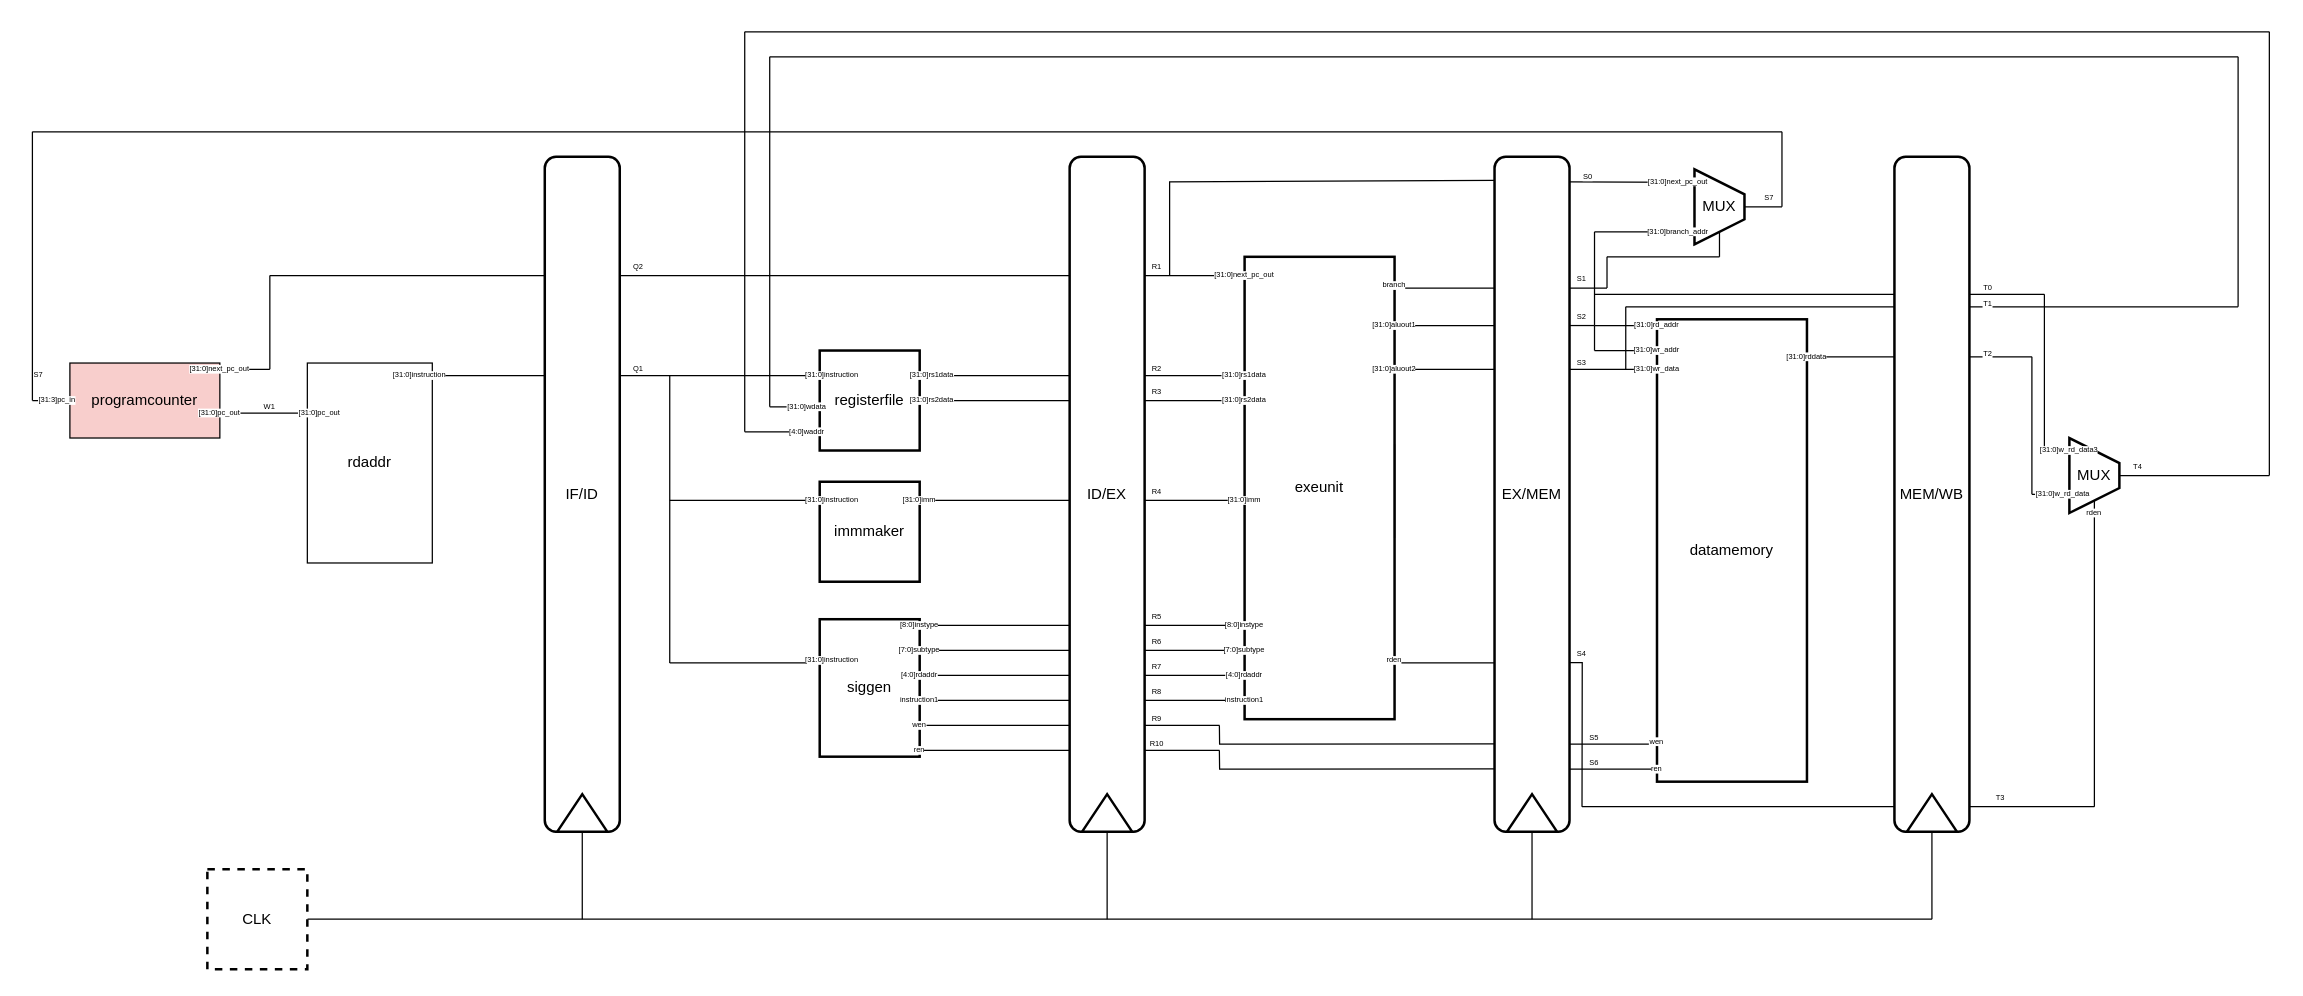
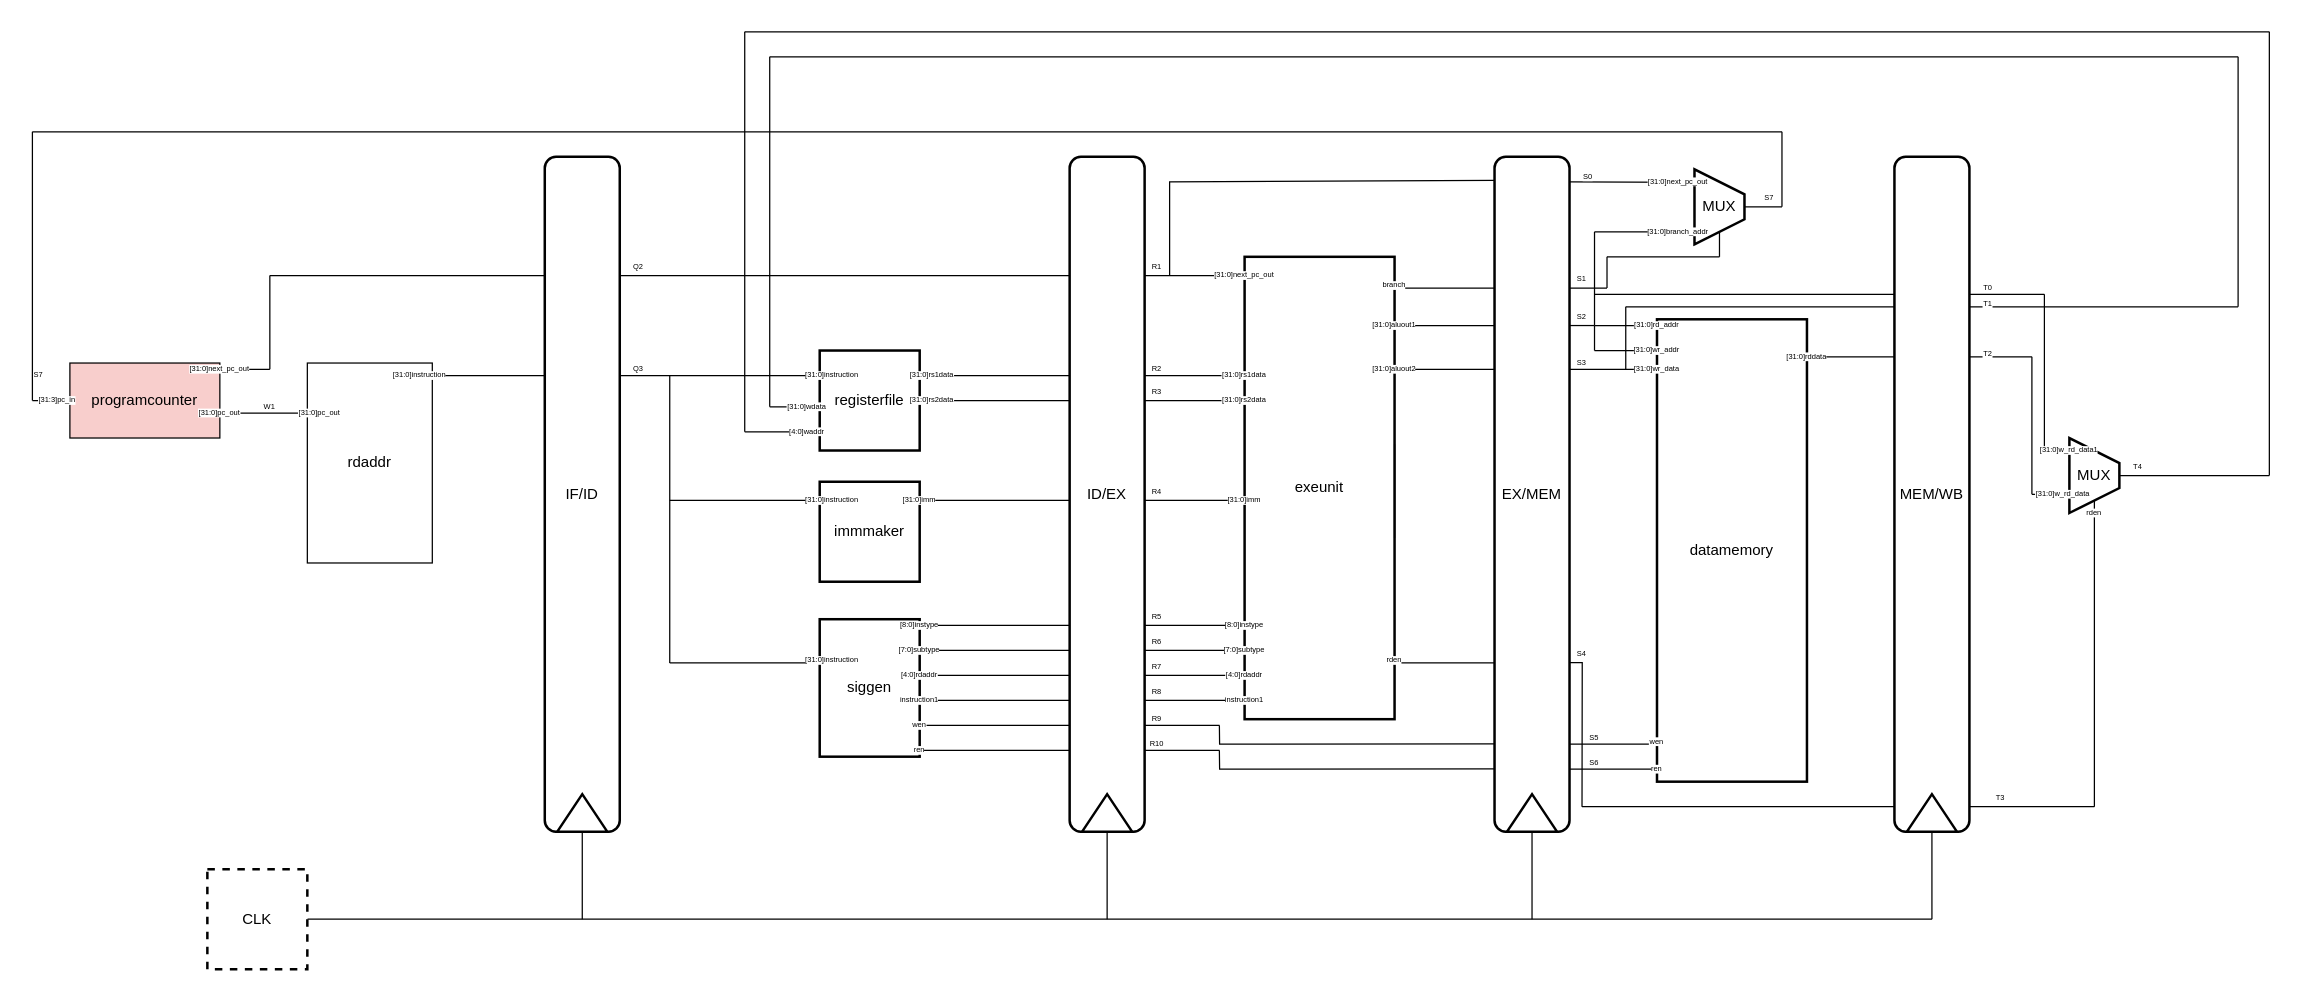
(638, 369) -> (638, 369)
(2069, 451) -> (2069, 451)
